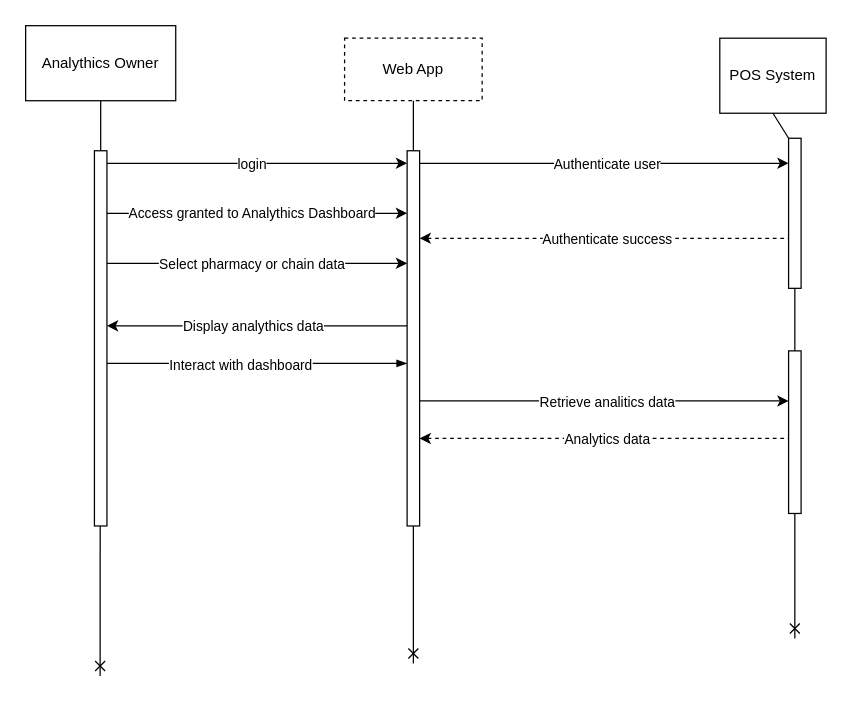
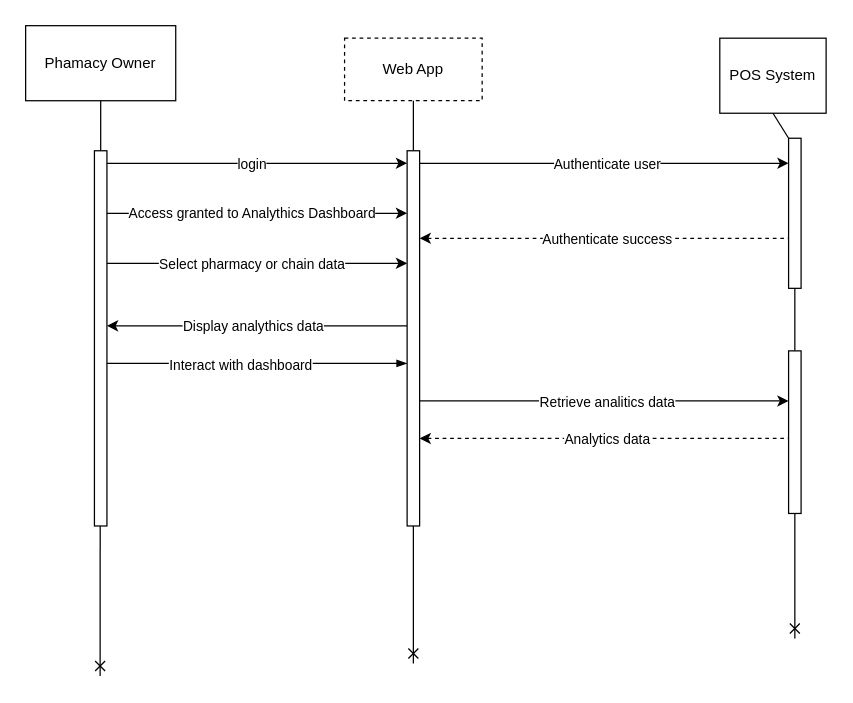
(101, 63) -> (101, 63)
